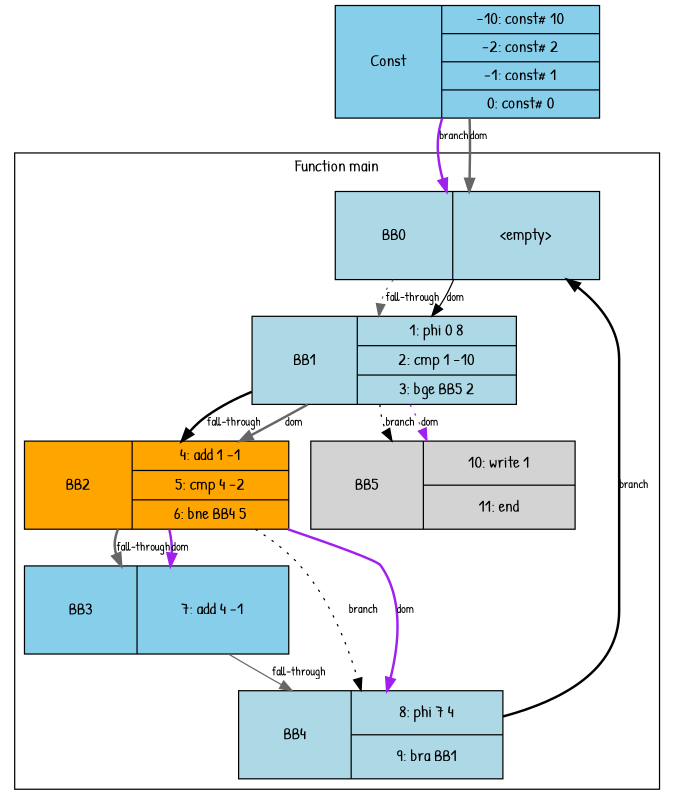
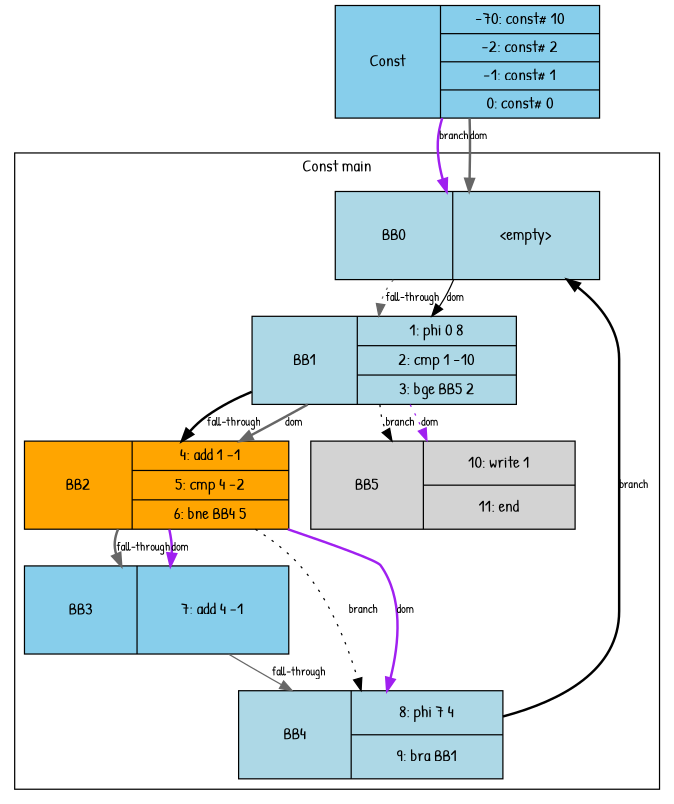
(521, 19) -> (520, 19)
(337, 167) -> (337, 167)
